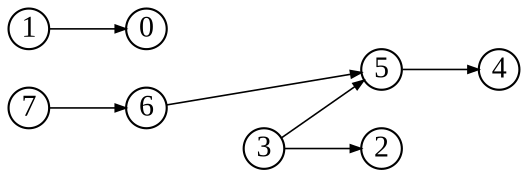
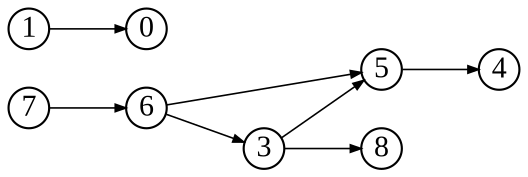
none -> (200, 126)
(382, 149) -> (382, 149)
